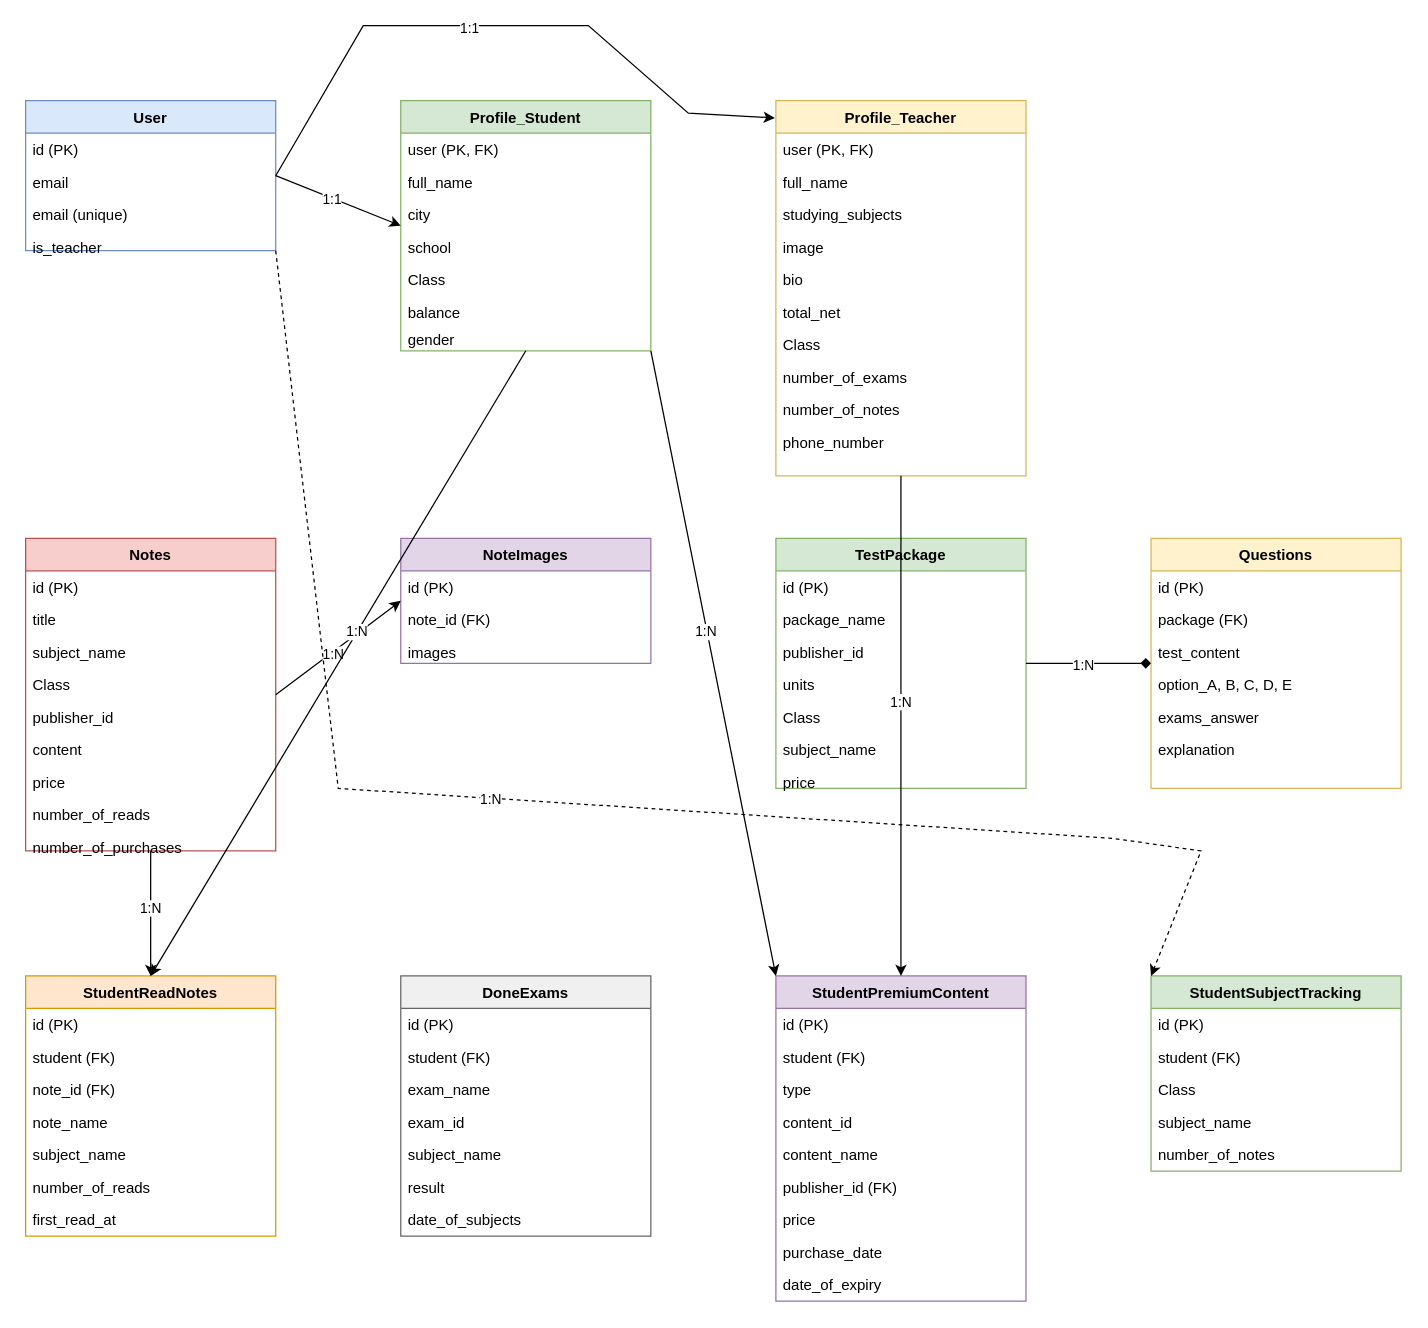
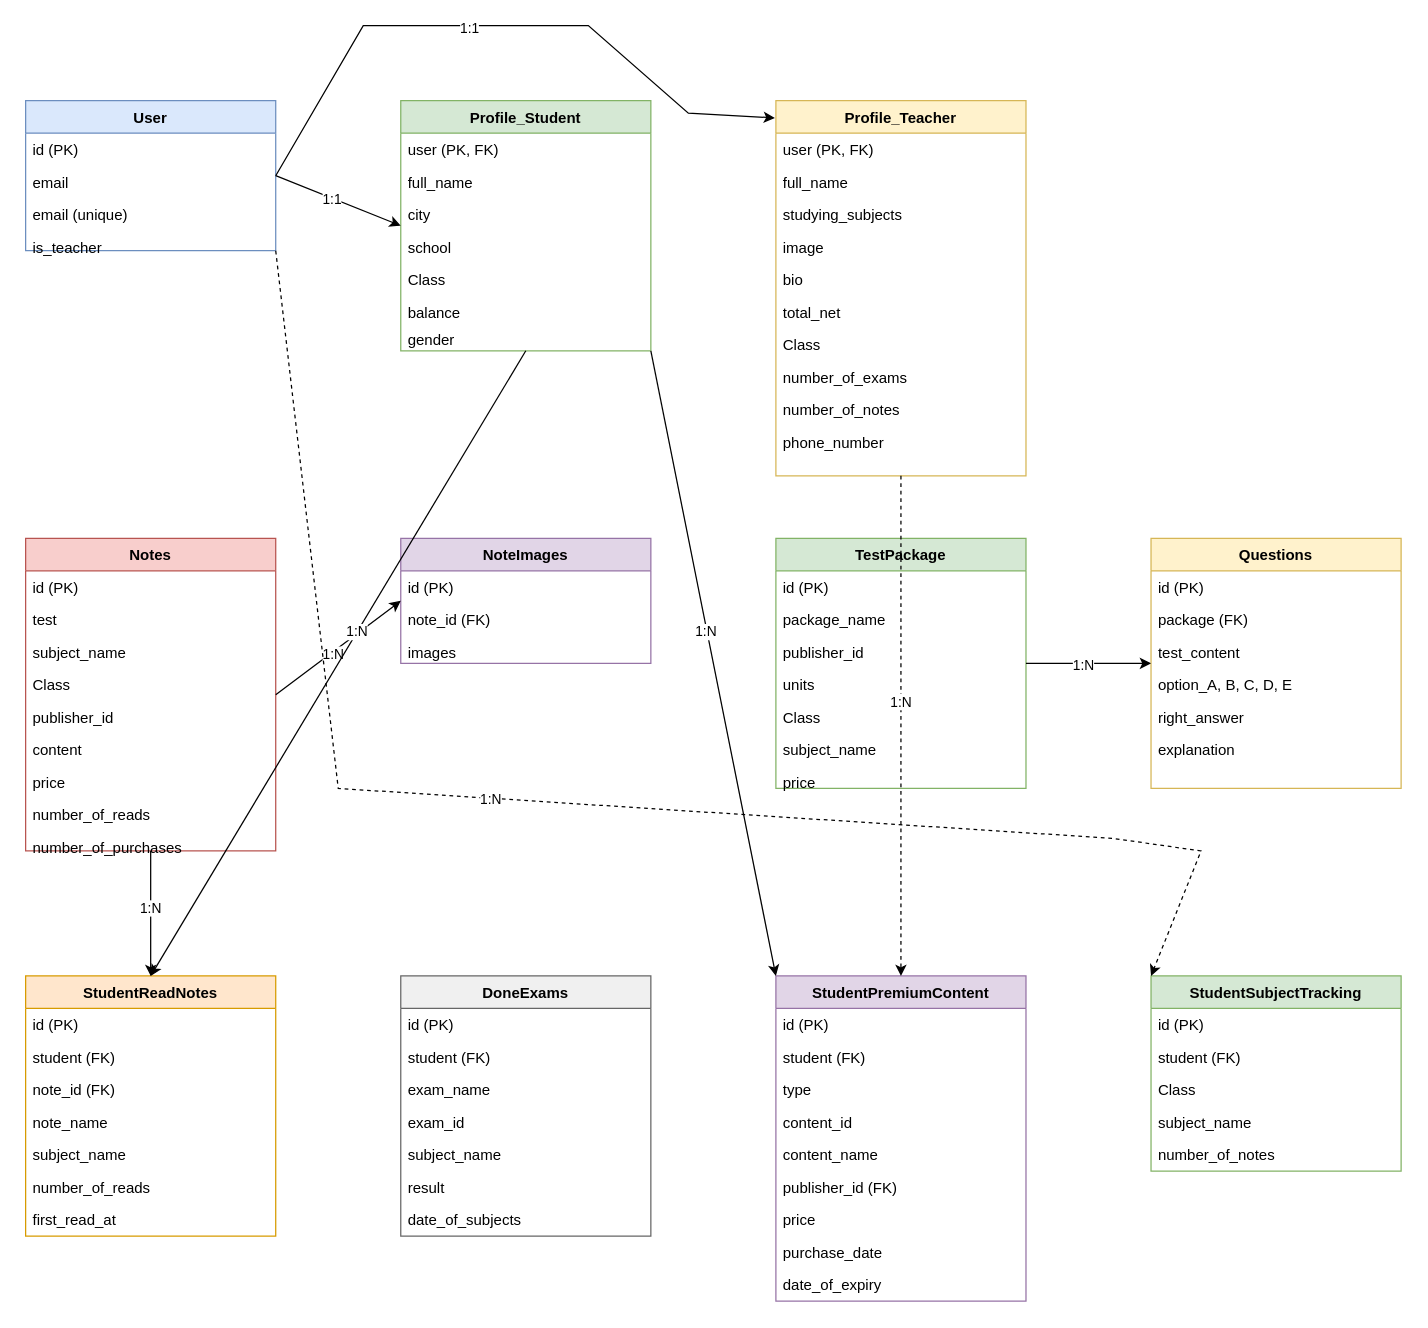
(50, 620) -> (49, 620)
(1140, 663) -> (1141, 663)
(1208, 718) -> (1206, 718)
(901, 837) -> (901, 837)
